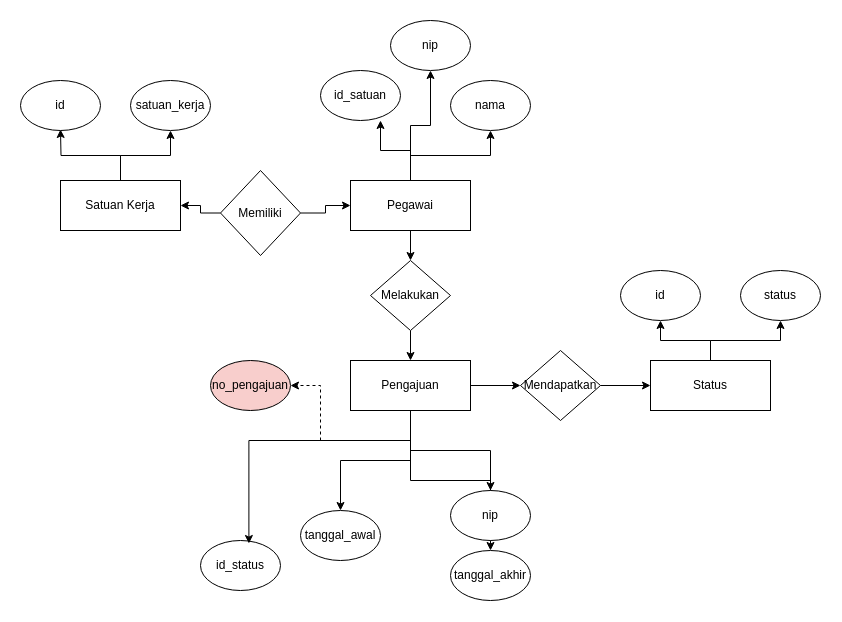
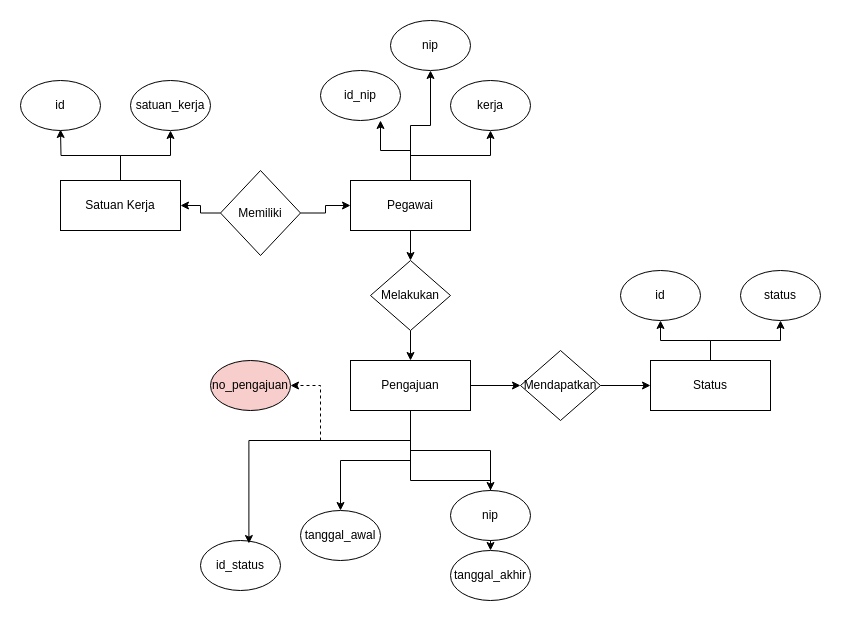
(361, 96) -> (361, 96)
(491, 106) -> (491, 106)
